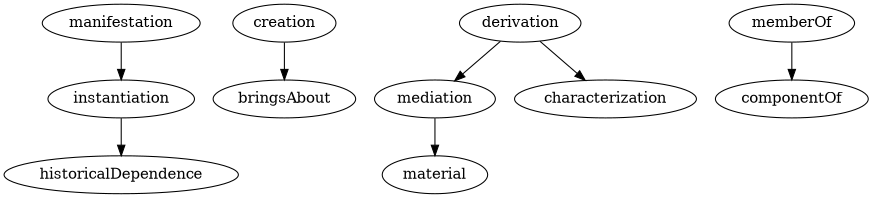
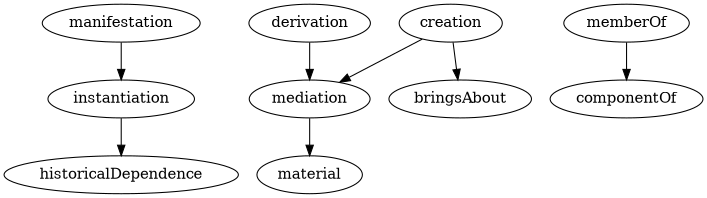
none -> (386, 58)
(605, 99) -> none
